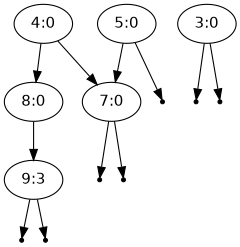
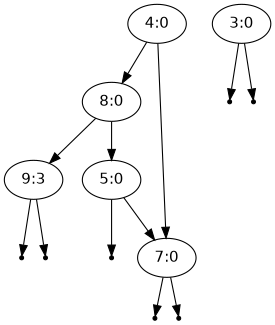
none -> (112, 136)
